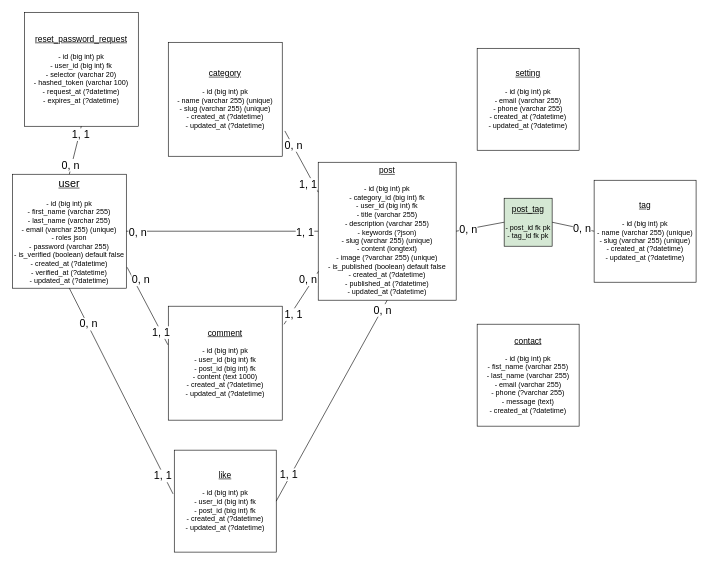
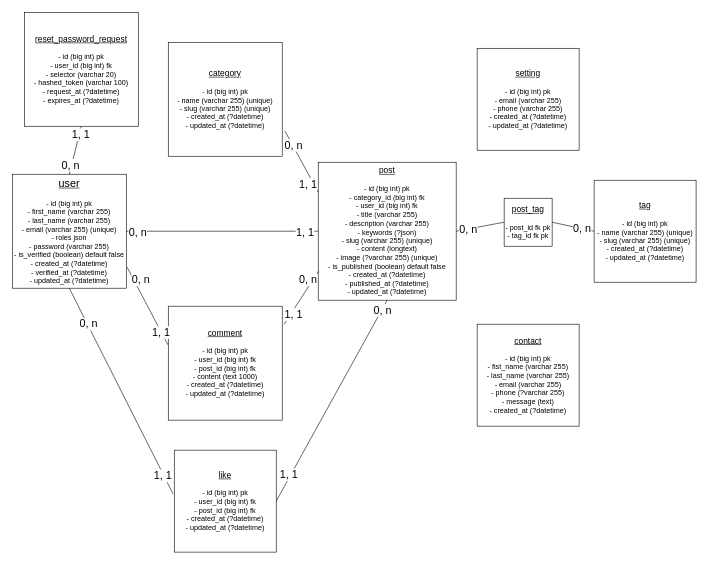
(528, 222) -> (528, 222)
